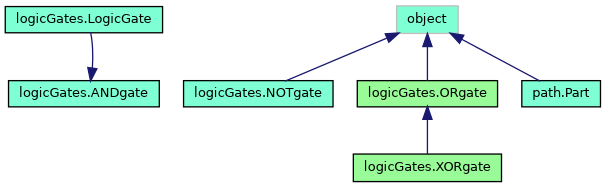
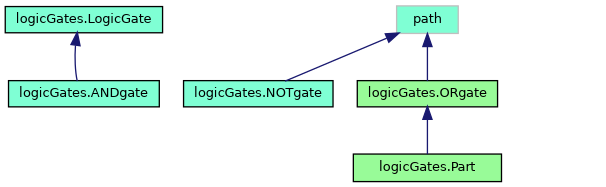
(427, 20) -> (427, 20)
(93, 50) -> (75, 63)
(561, 94) -> none
(427, 168) -> (427, 168)
